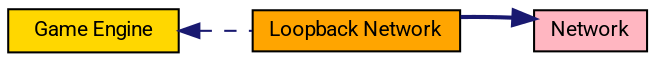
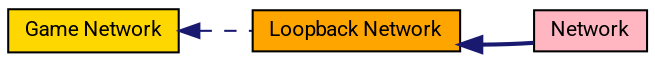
(487, 17) -> (508, 44)
(93, 31) -> (93, 31)
